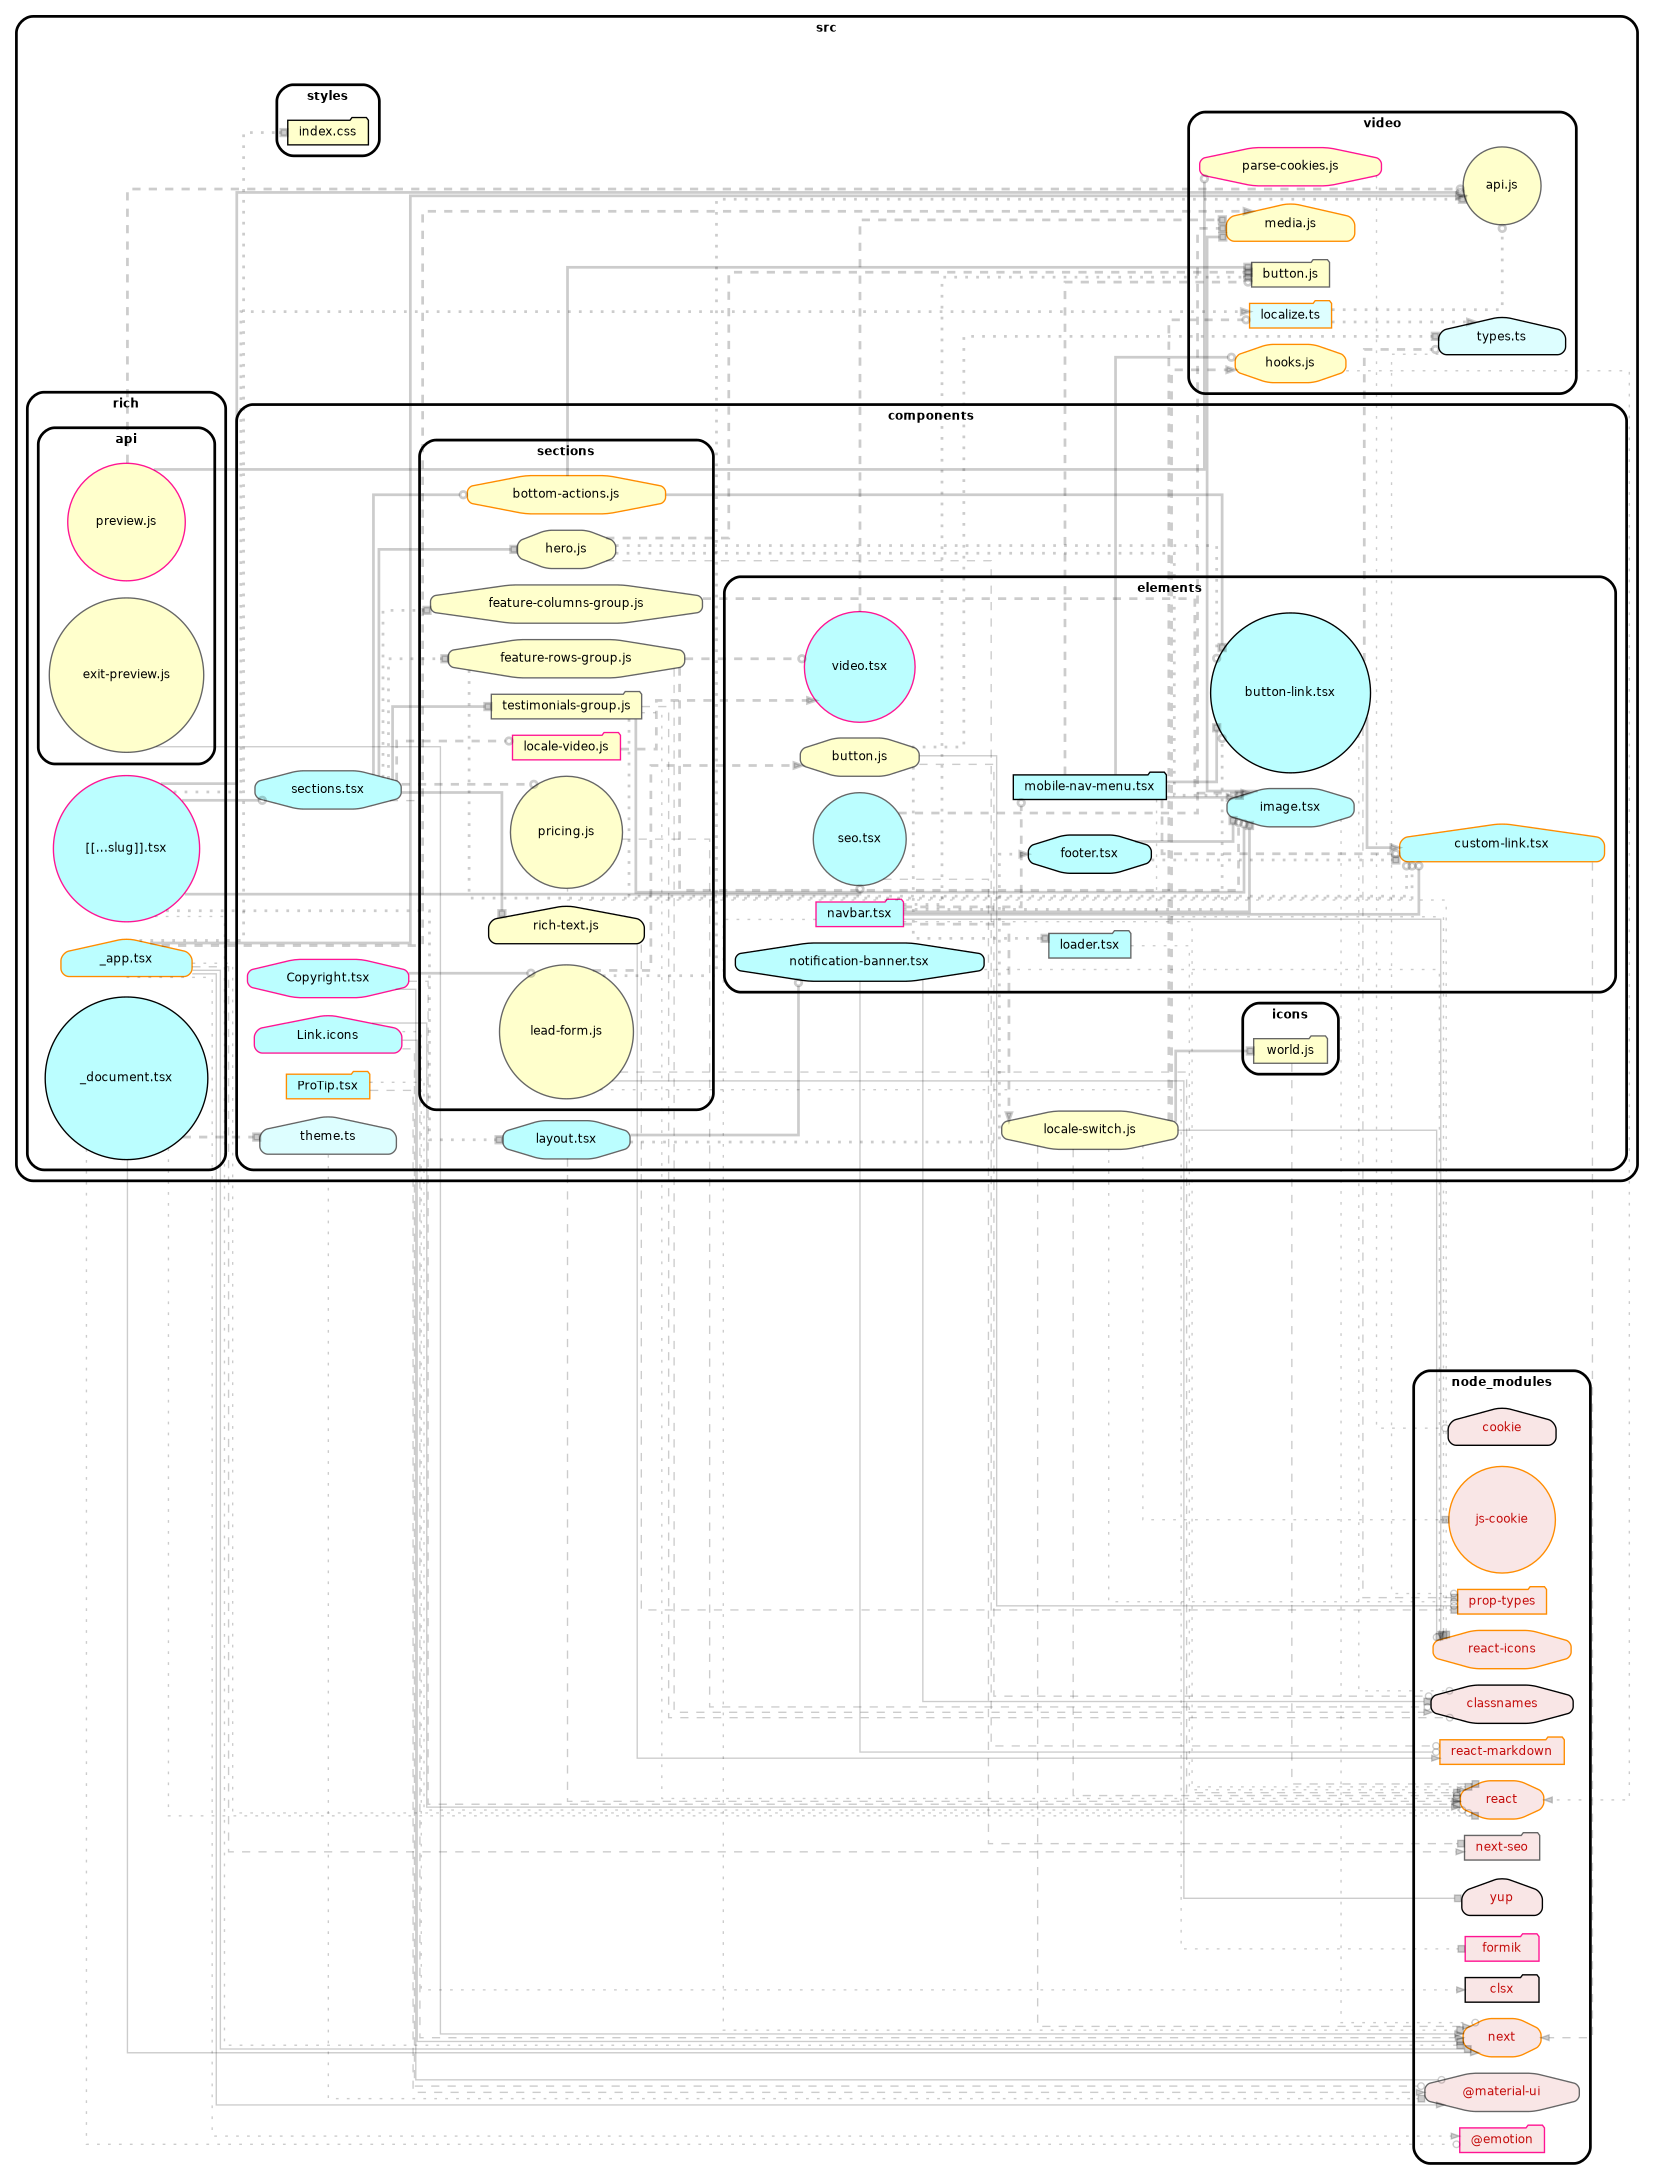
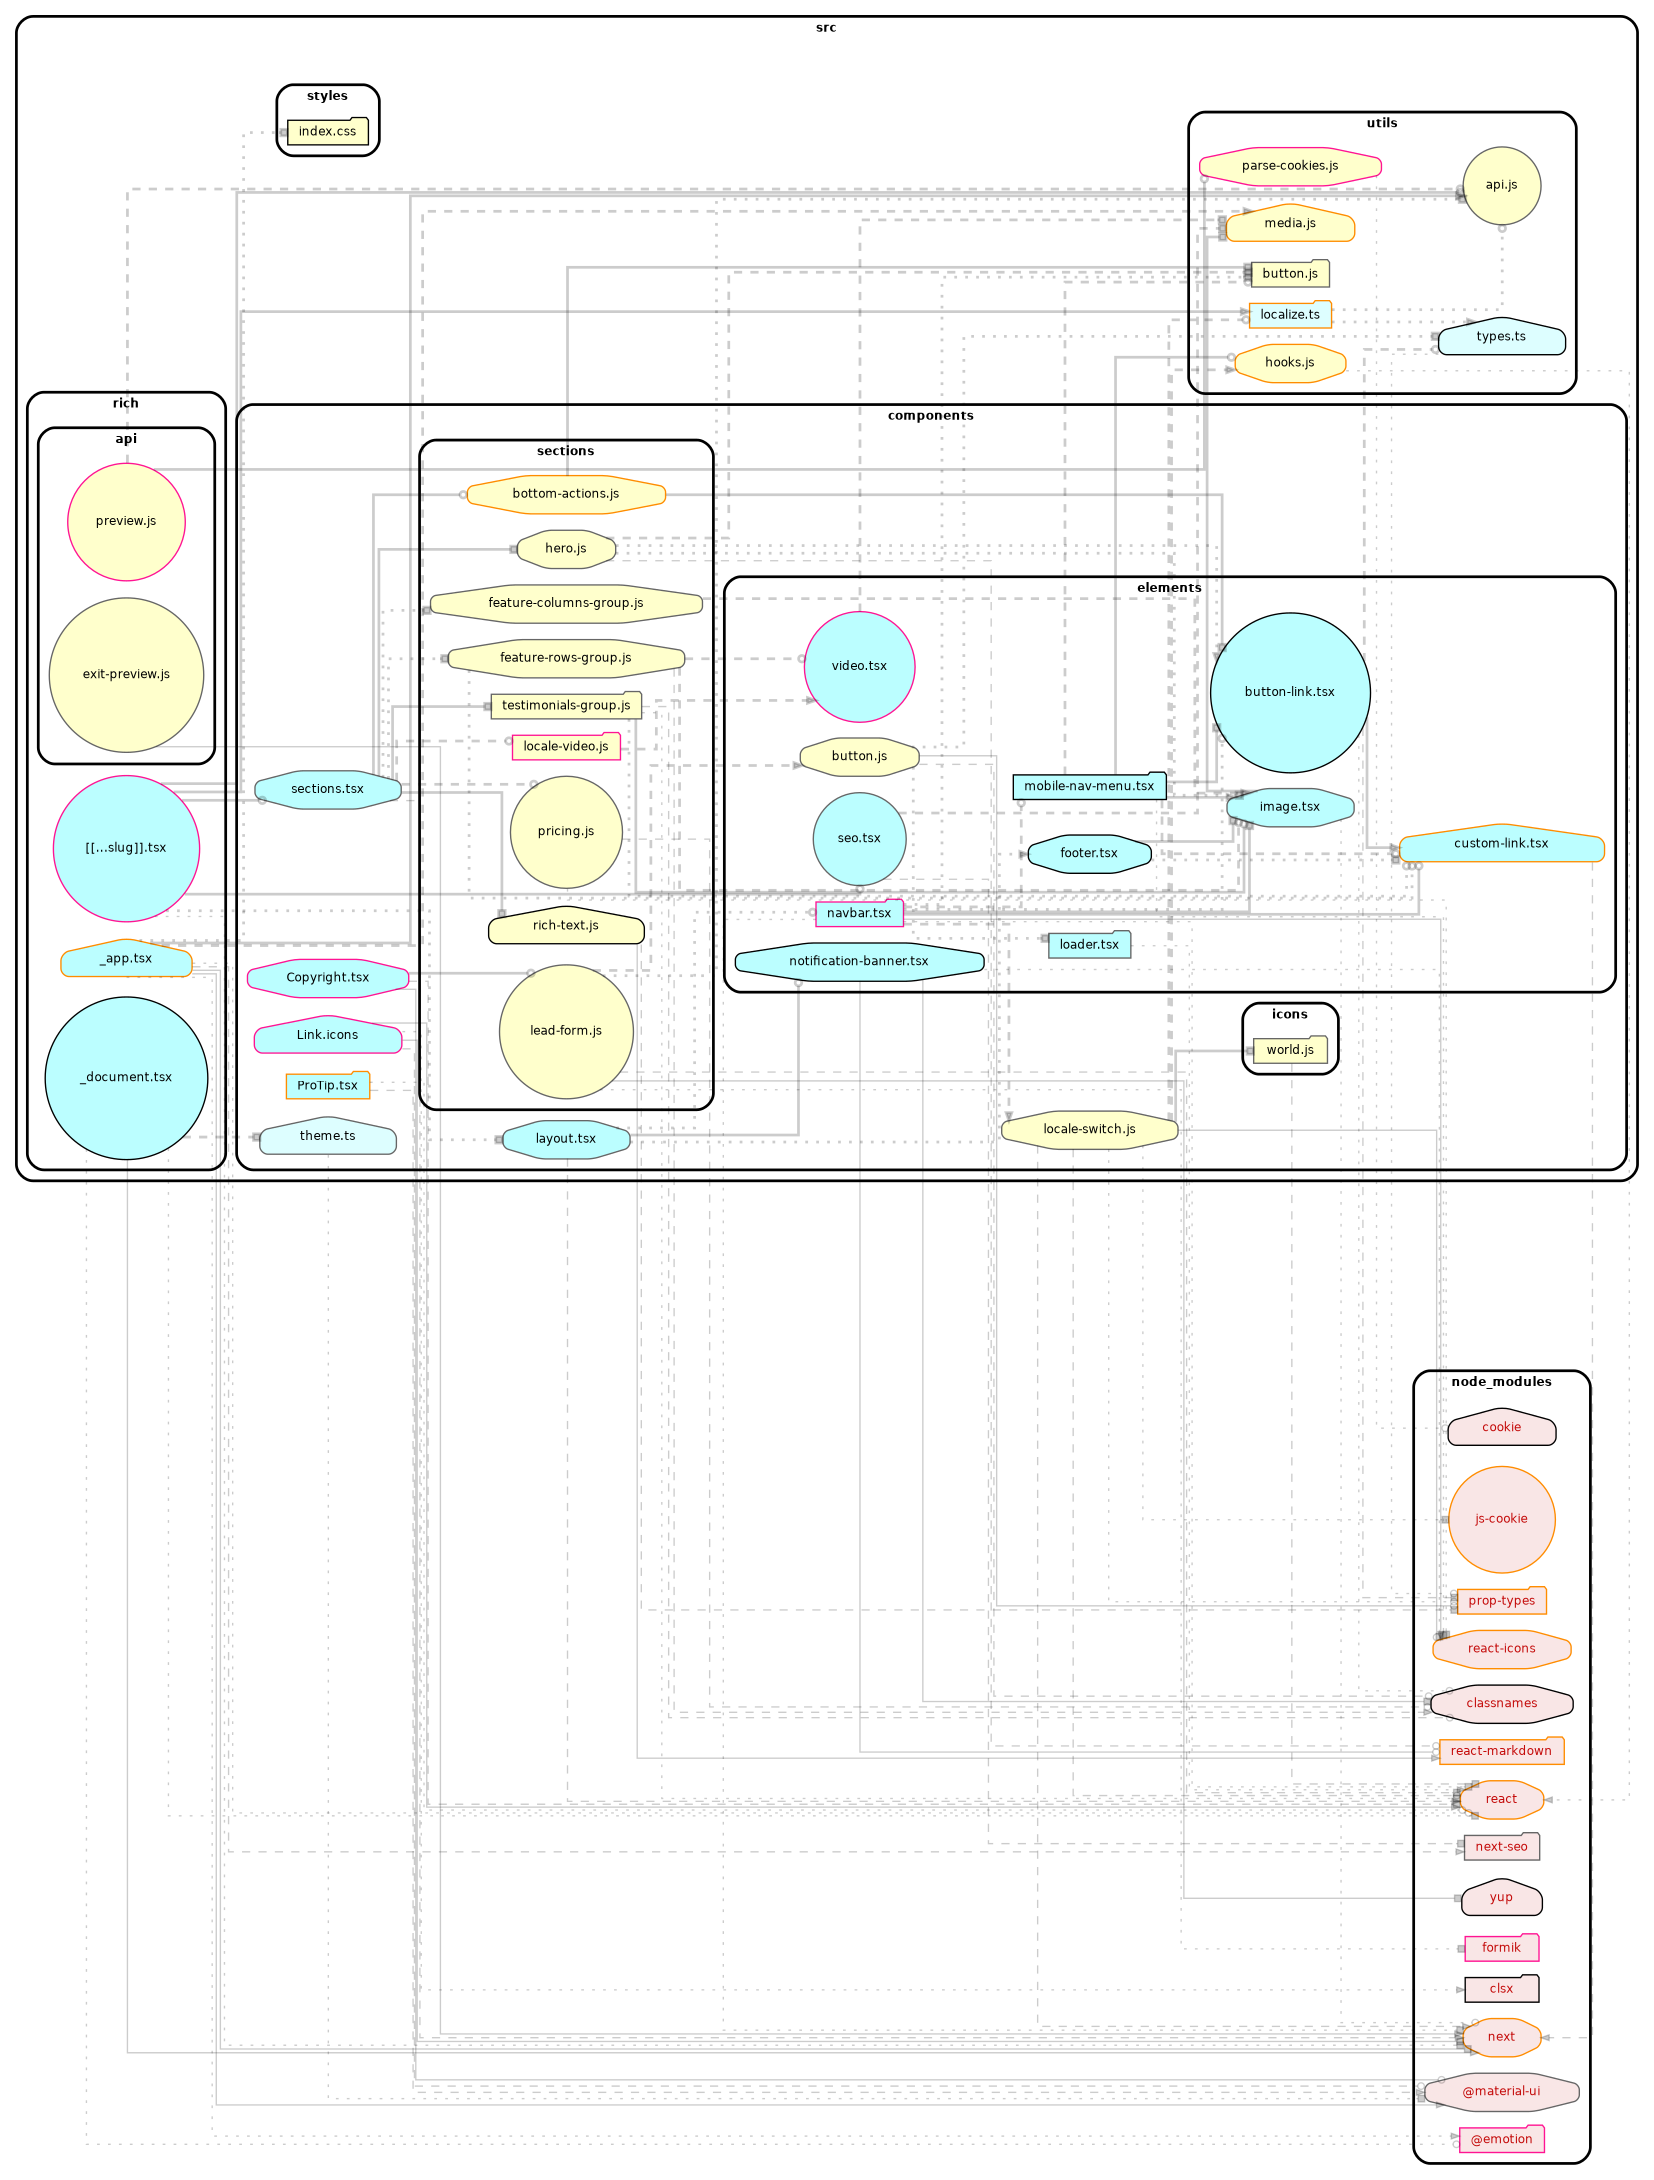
(1383, 124) -> (1383, 124)
(467, 312) -> (467, 312)
(970, 546) -> (970, 546)
none -> (695, 1002)
